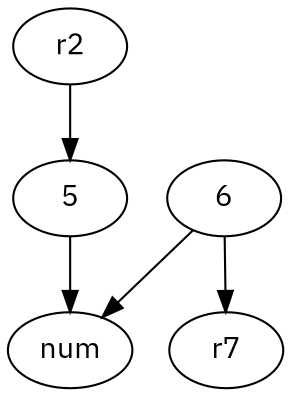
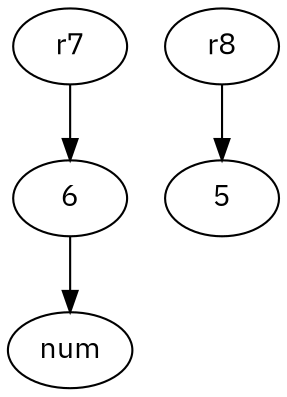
(70, 46) -> (222, 46)
(70, 264) -> none
(225, 264) -> (70, 112)
